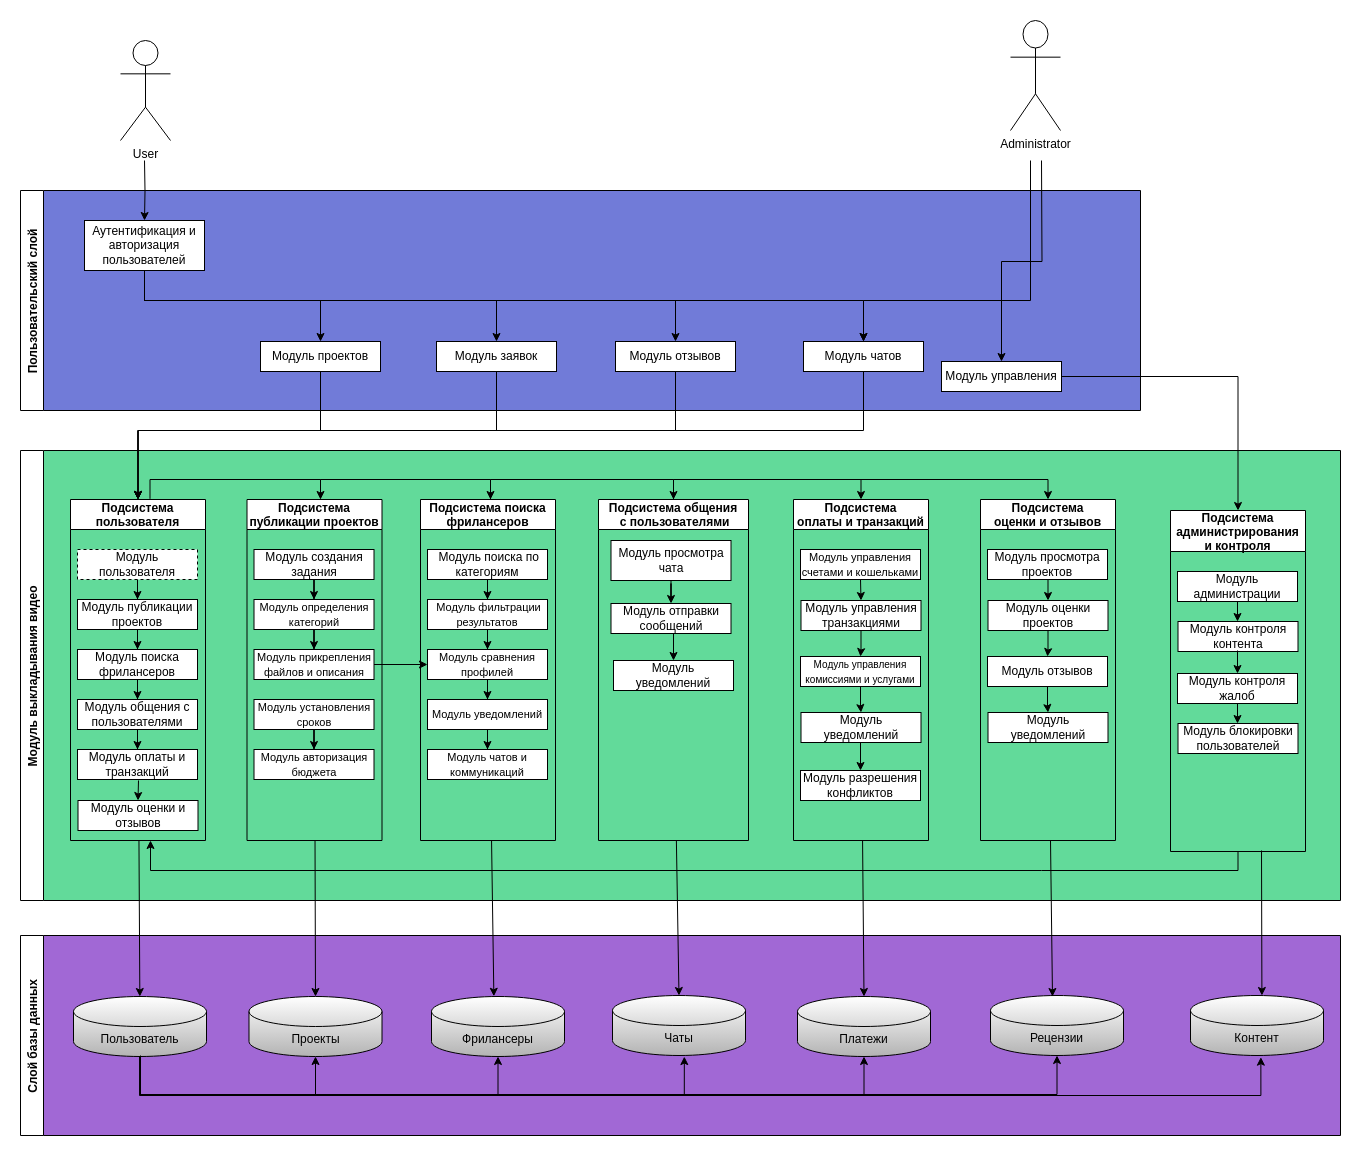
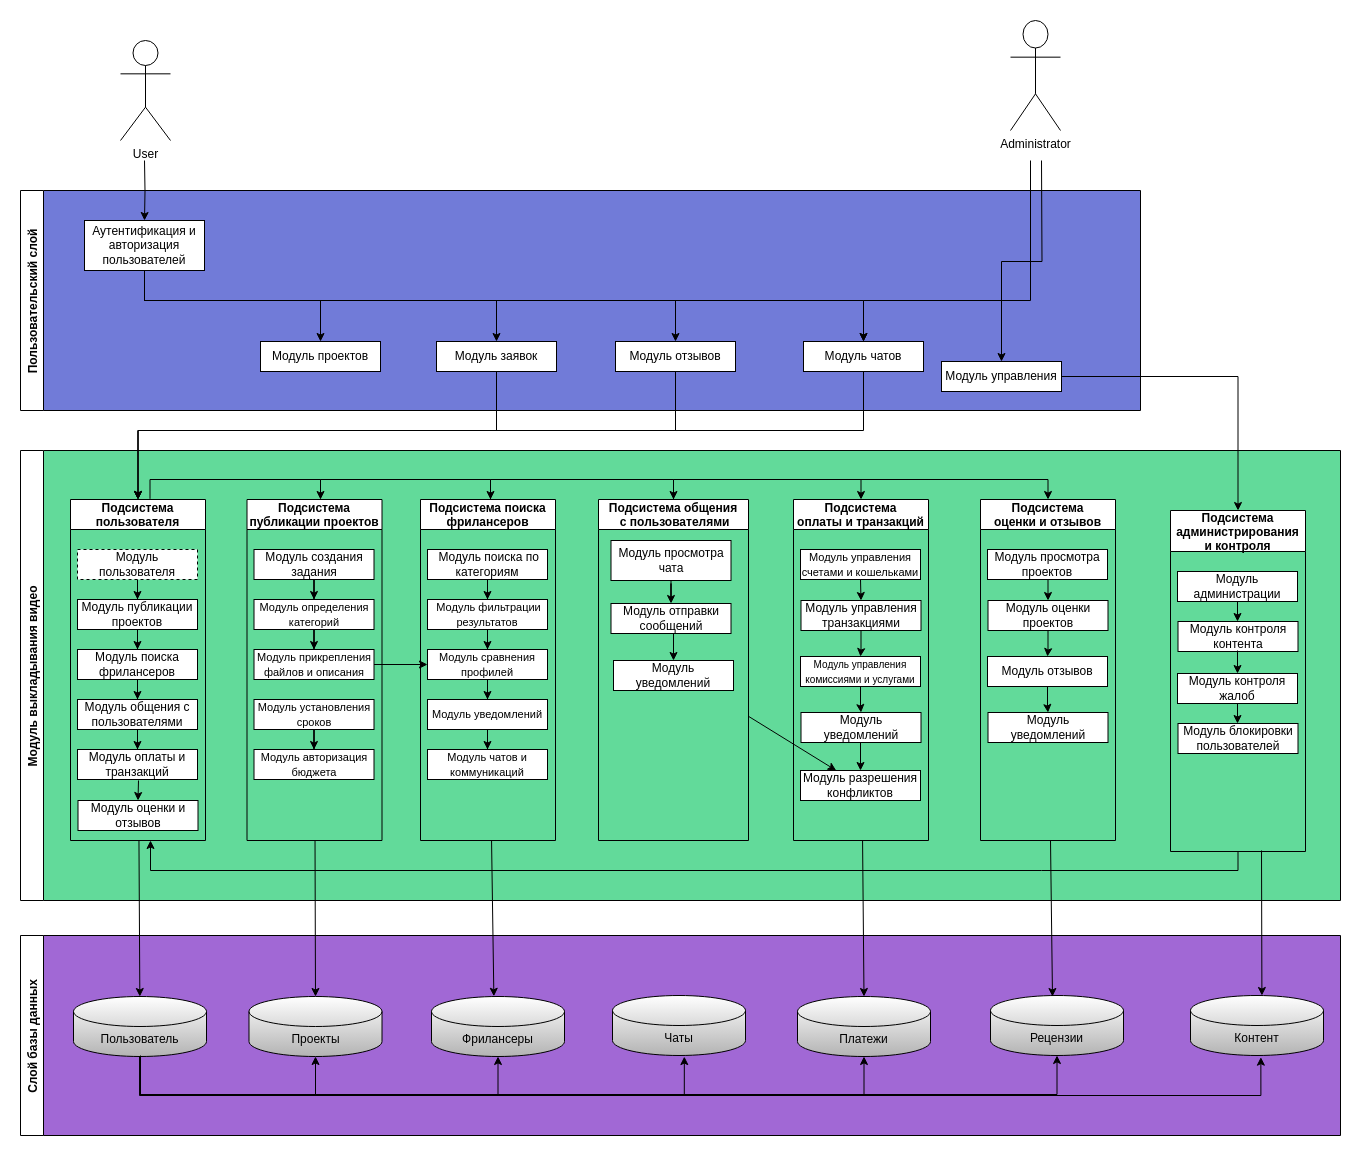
(321, 400) -> none
(678, 915) -> (791, 742)
